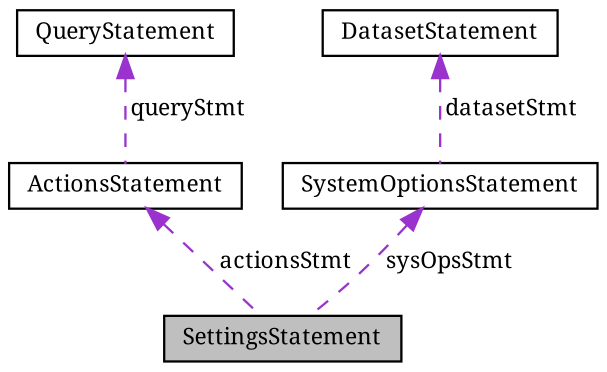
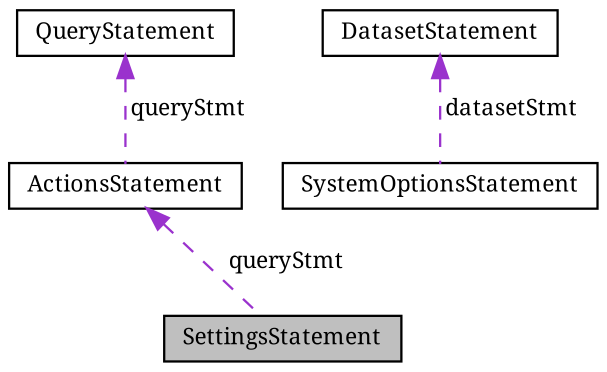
(284, 262) -> (284, 262)
(360, 273) -> none
